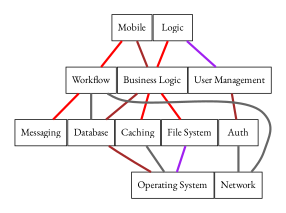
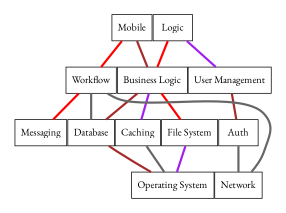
(145, 107) -> (145, 107)
